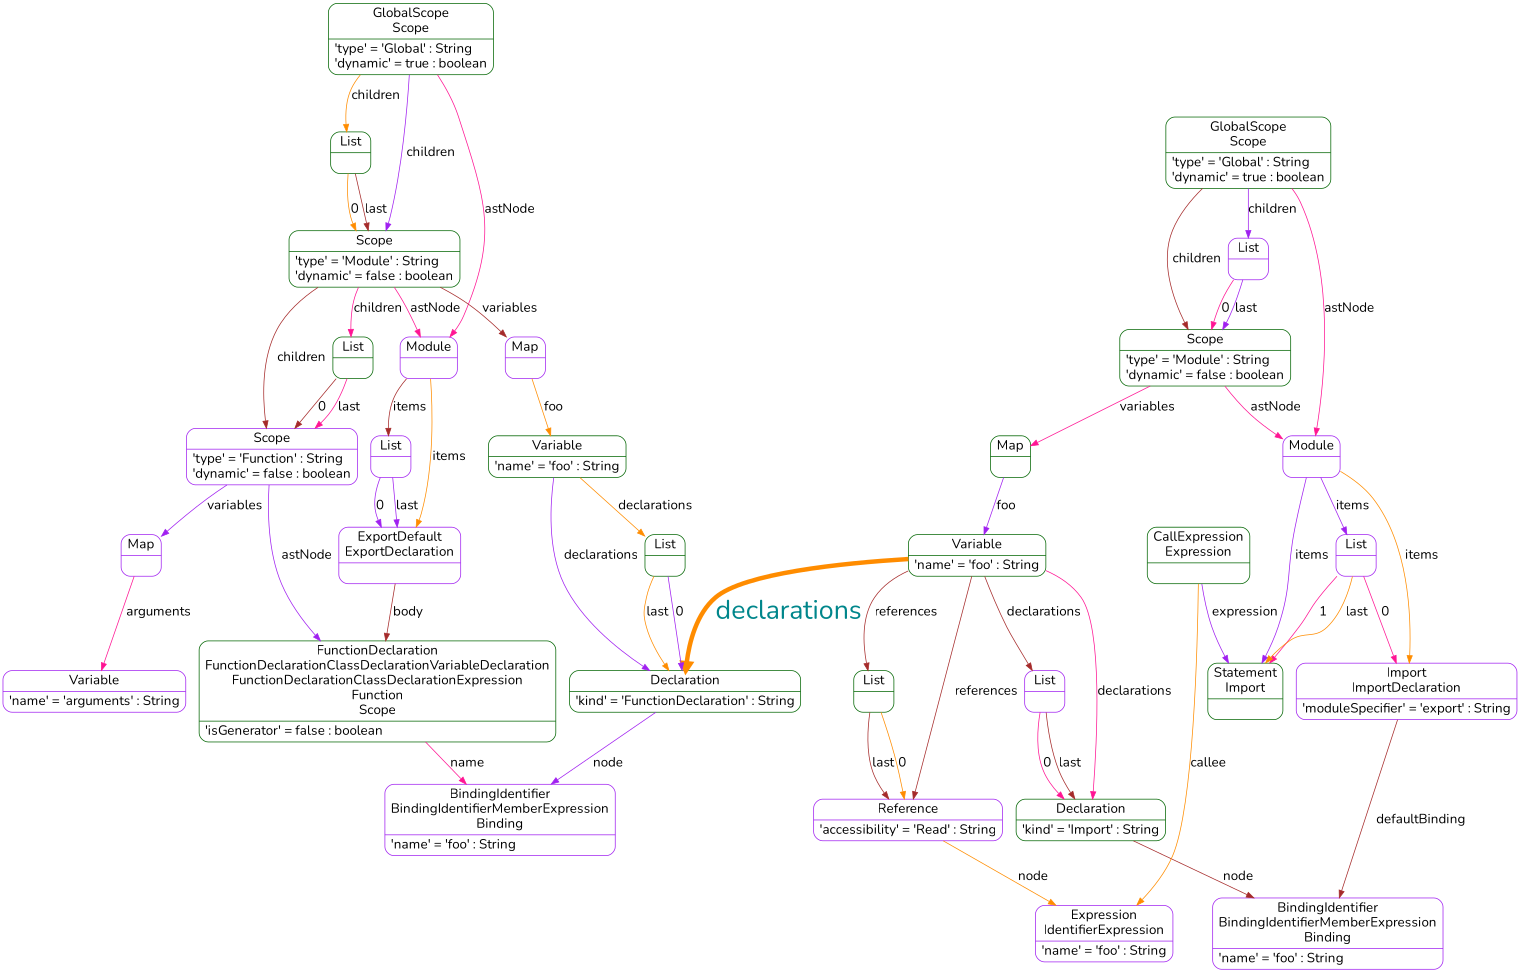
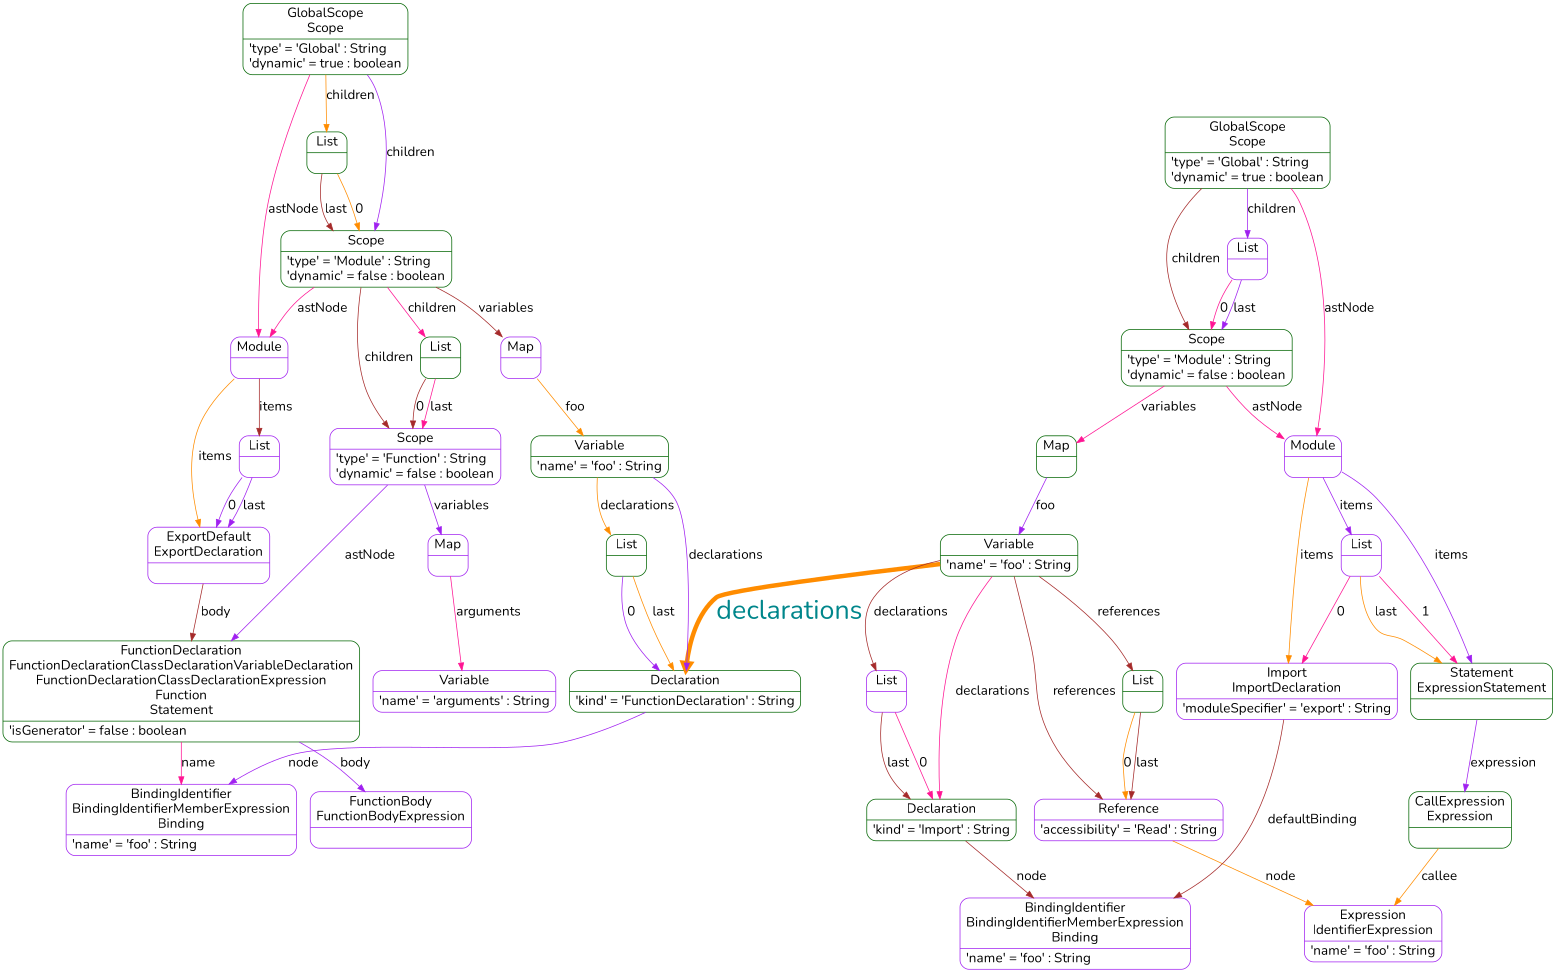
(1210, 621) -> (1472, 752)
(1245, 688) -> (1482, 688)
(377, 710) -> (181, 710)
none -> (391, 820)
